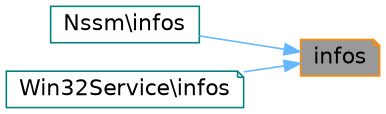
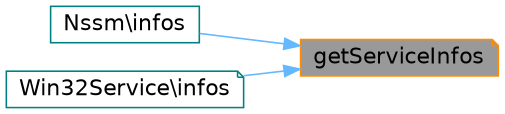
(340, 58) -> (399, 58)
